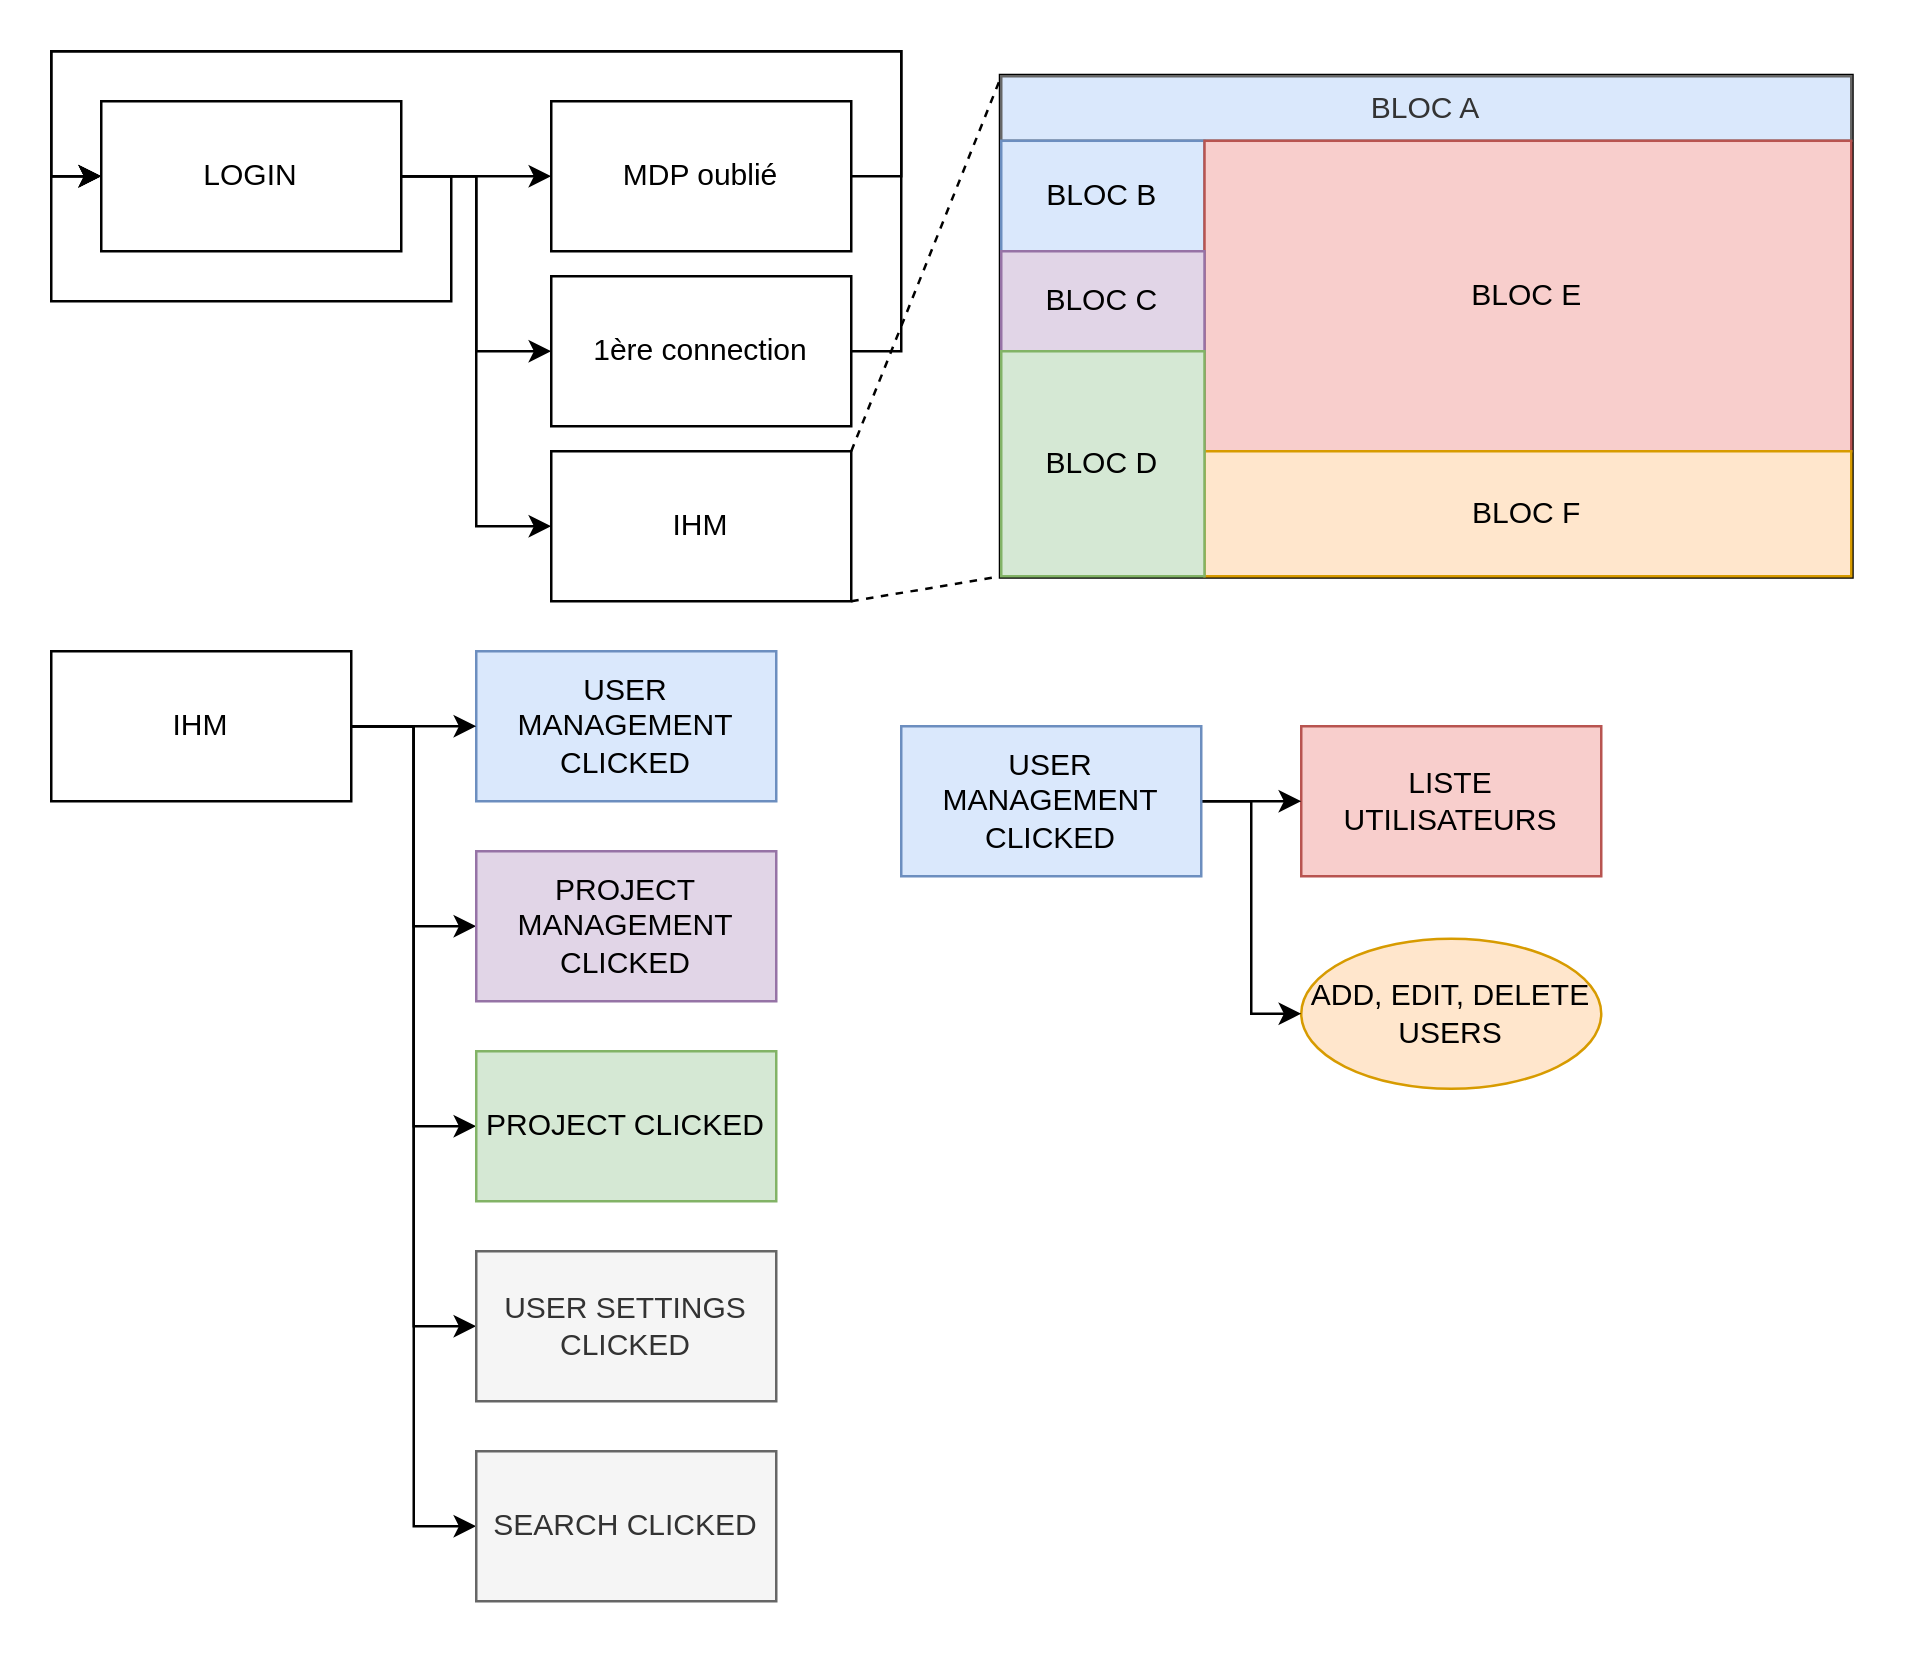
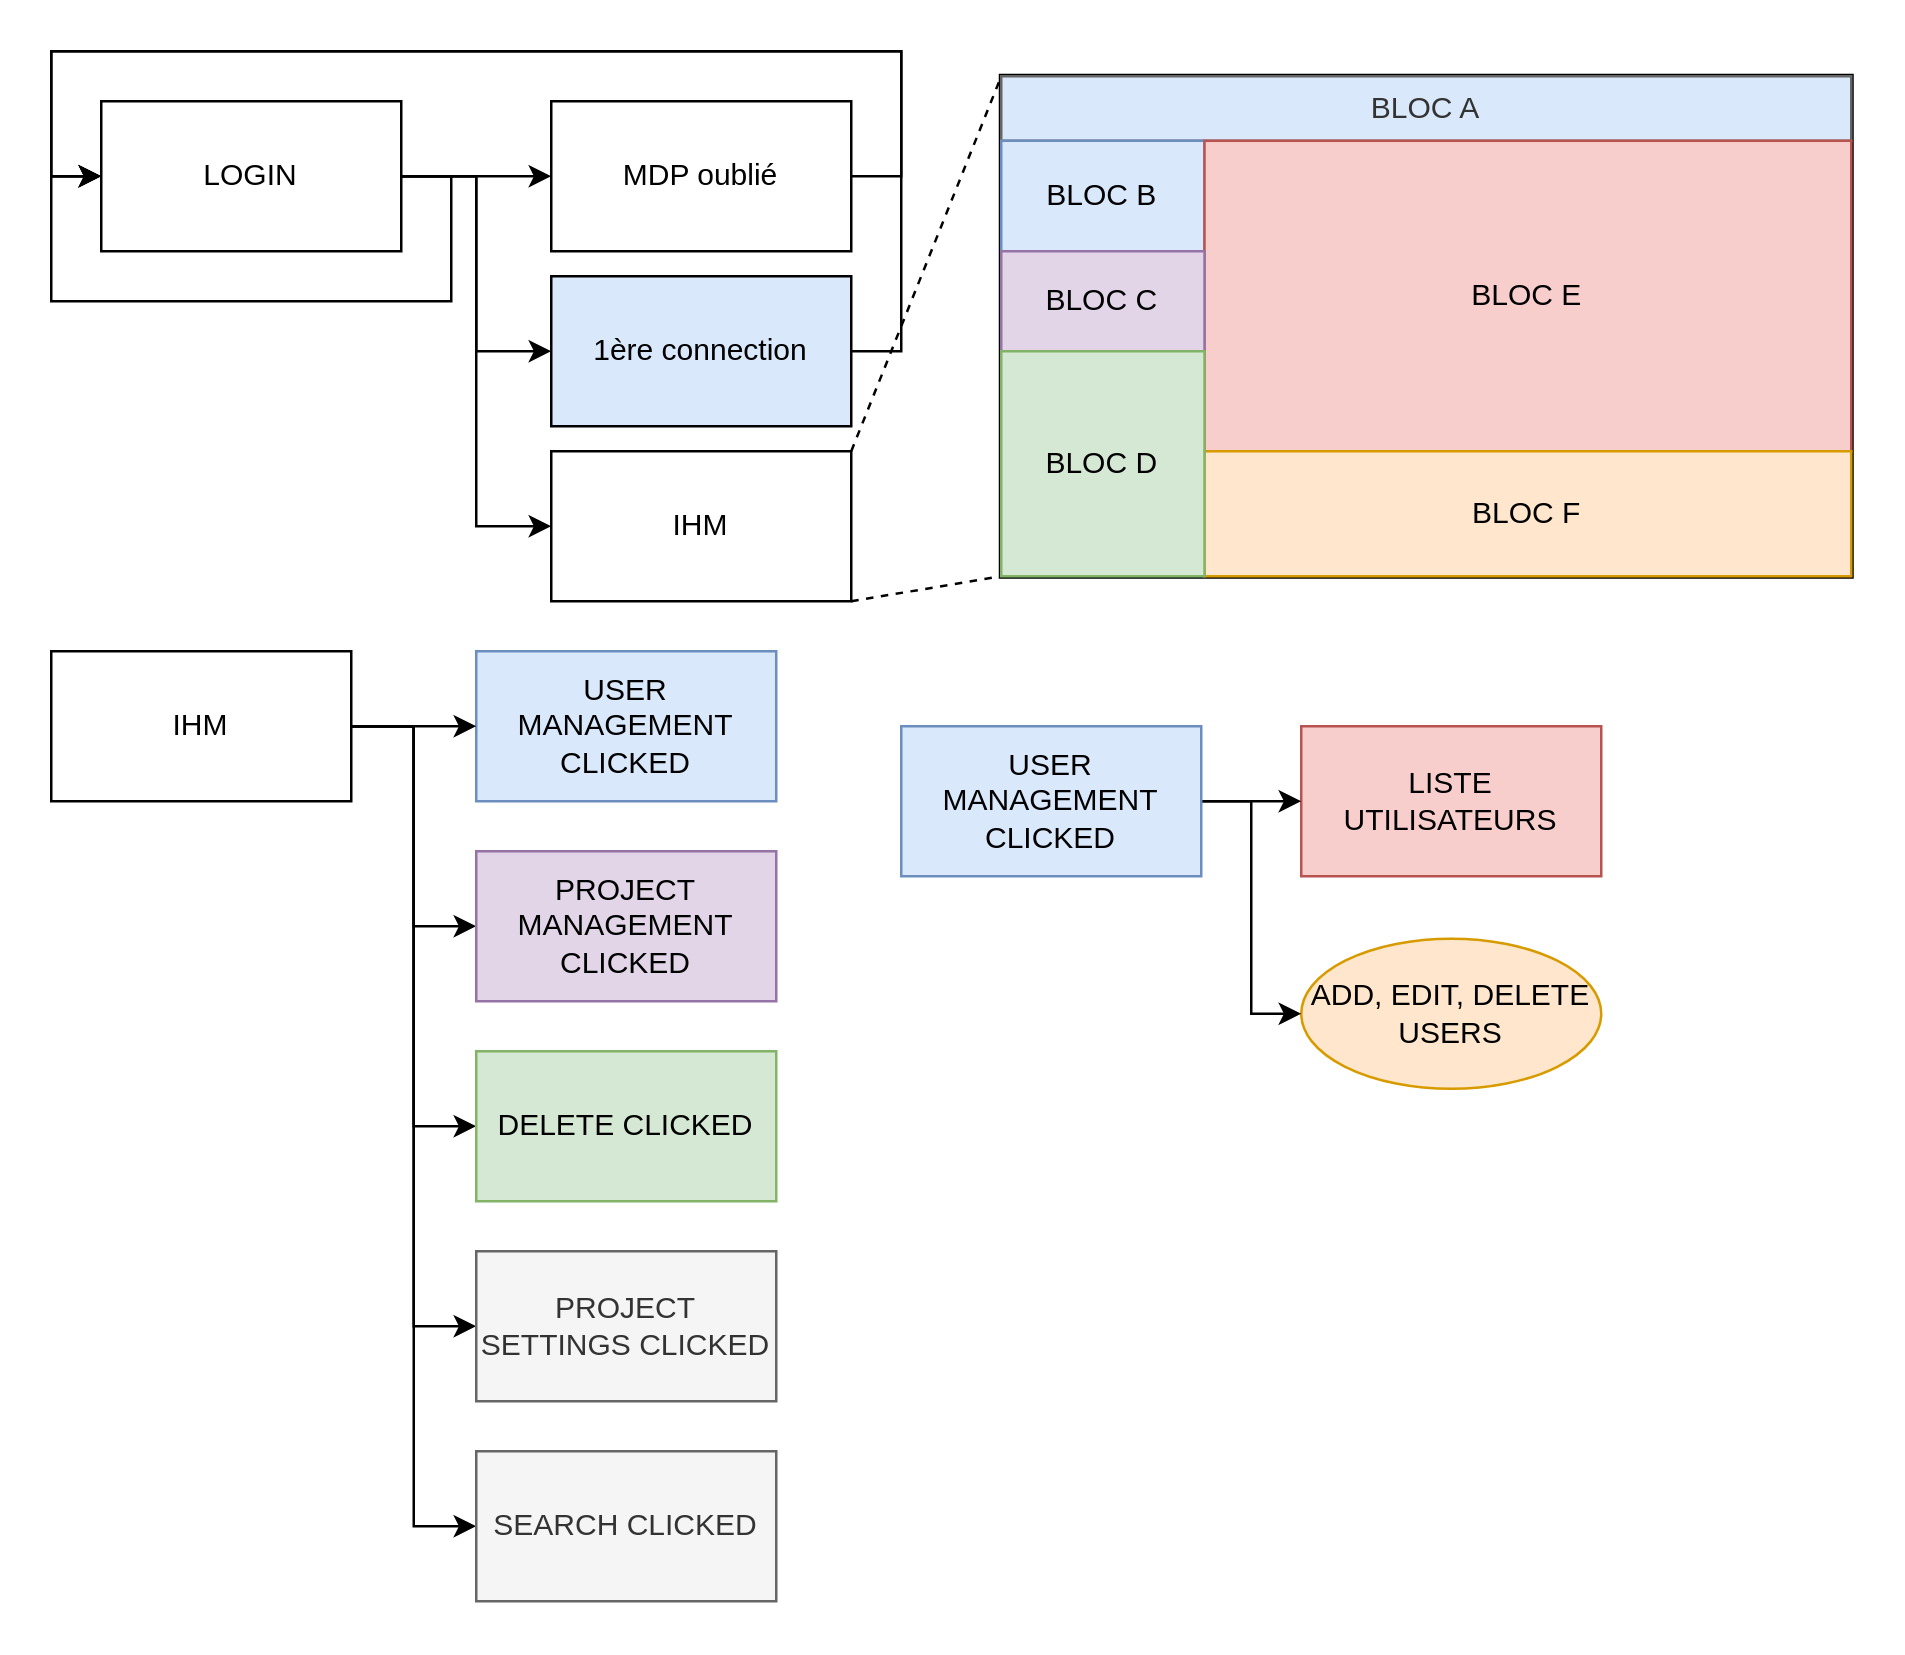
(701, 351) -> (701, 351)
(626, 1126) -> (626, 1126)
(626, 1326) -> (626, 1326)
